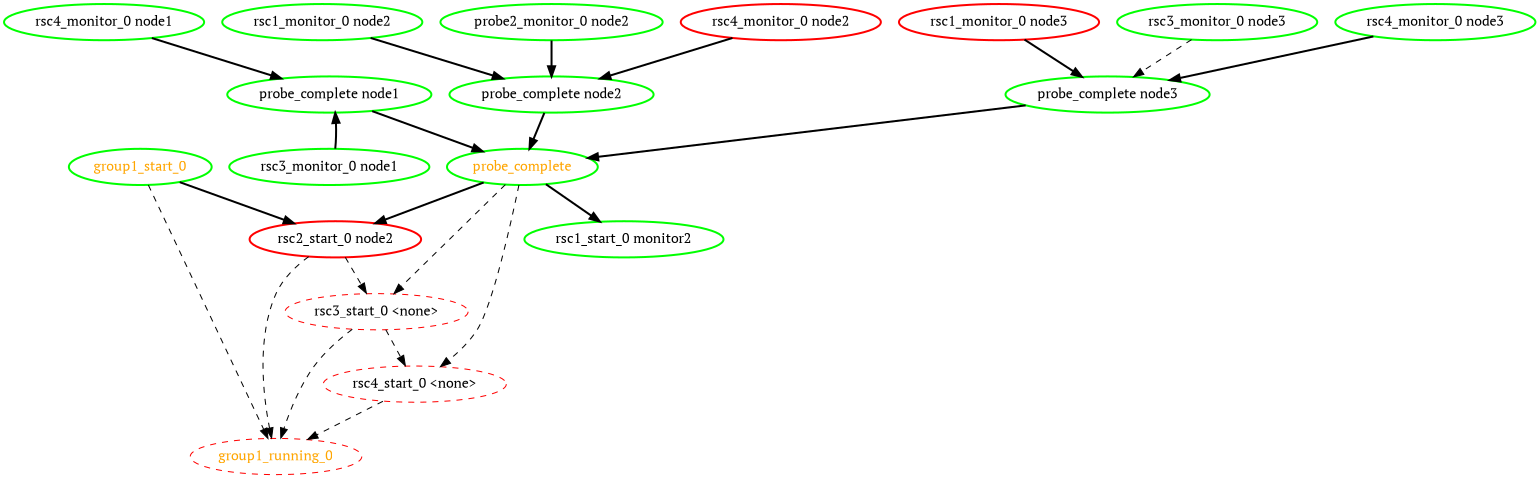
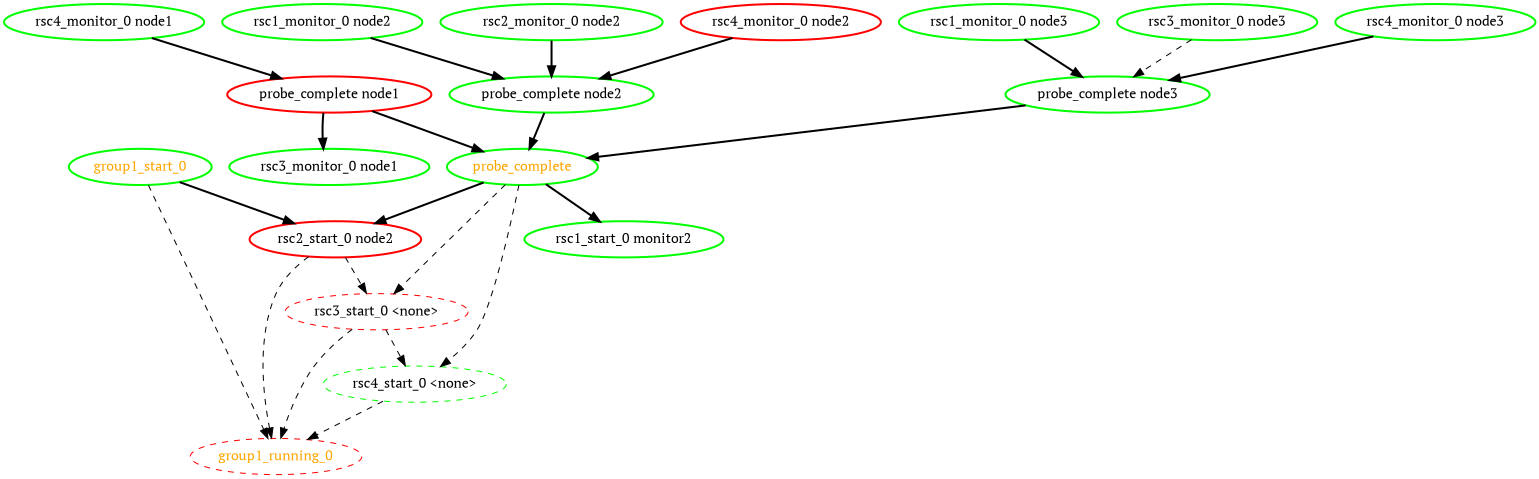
(552, 22) -> (552, 22)
(999, 22) -> (999, 22)
(329, 95) -> (329, 95)
(336, 136) -> (323, 126)
(415, 384) -> (415, 384)
